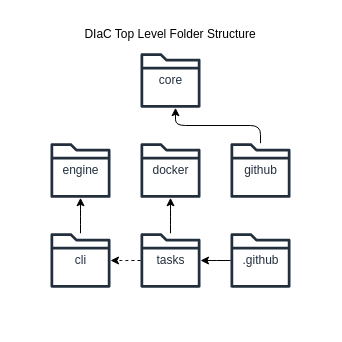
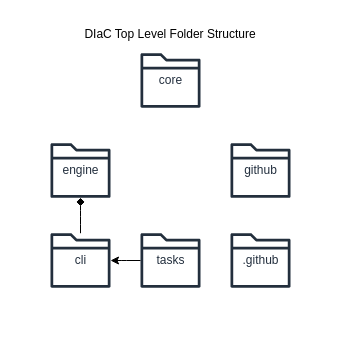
(220, 126) -> none
(171, 171) -> none
(81, 205) -> (81, 206)
(171, 219) -> none
(128, 261) -> (128, 261)
(219, 261) -> none
